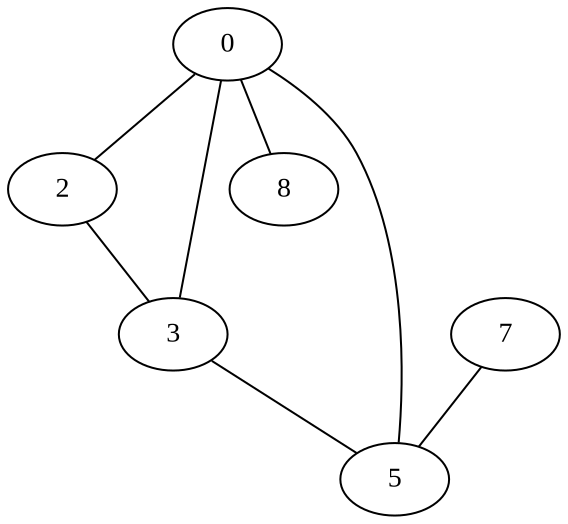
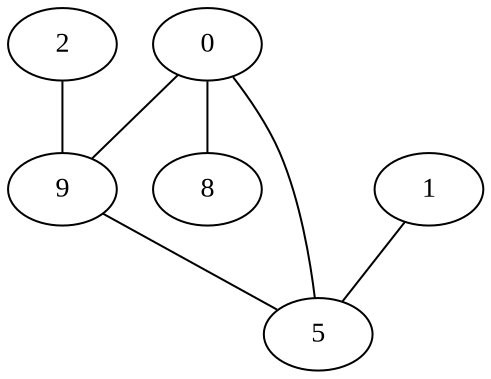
(145, 117) -> none
(173, 334) -> (62, 189)
(505, 334) -> (429, 189)
